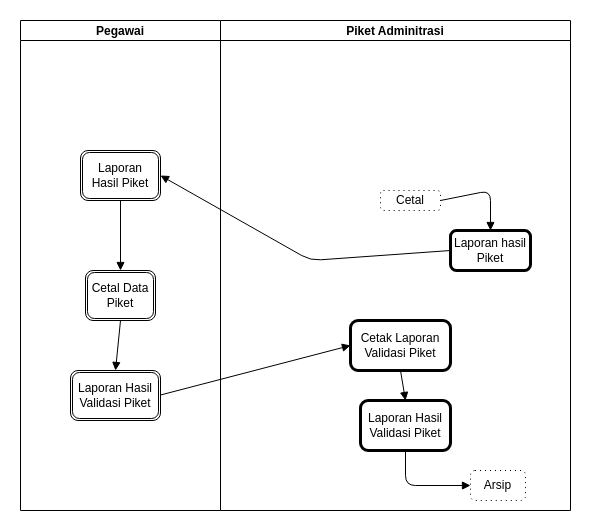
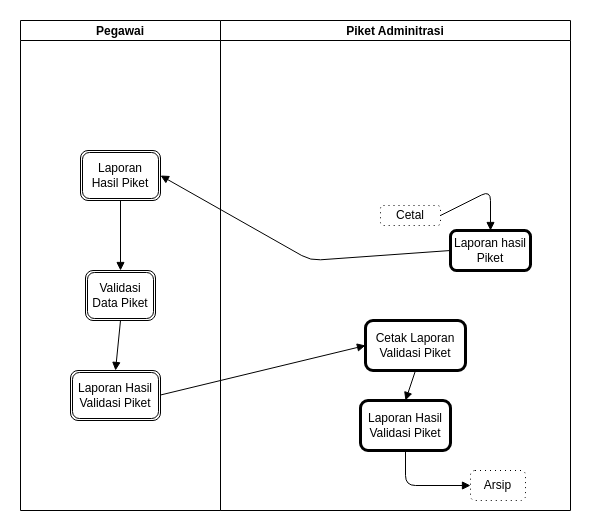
(411, 201) -> (411, 216)
(121, 296) -> (121, 296)
(401, 346) -> (416, 346)
